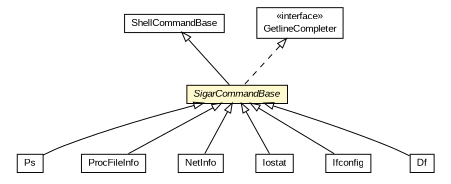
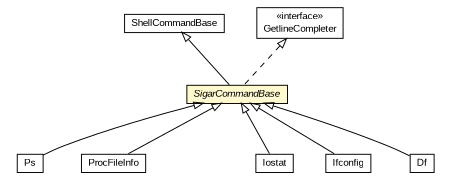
(200, 163) -> none
